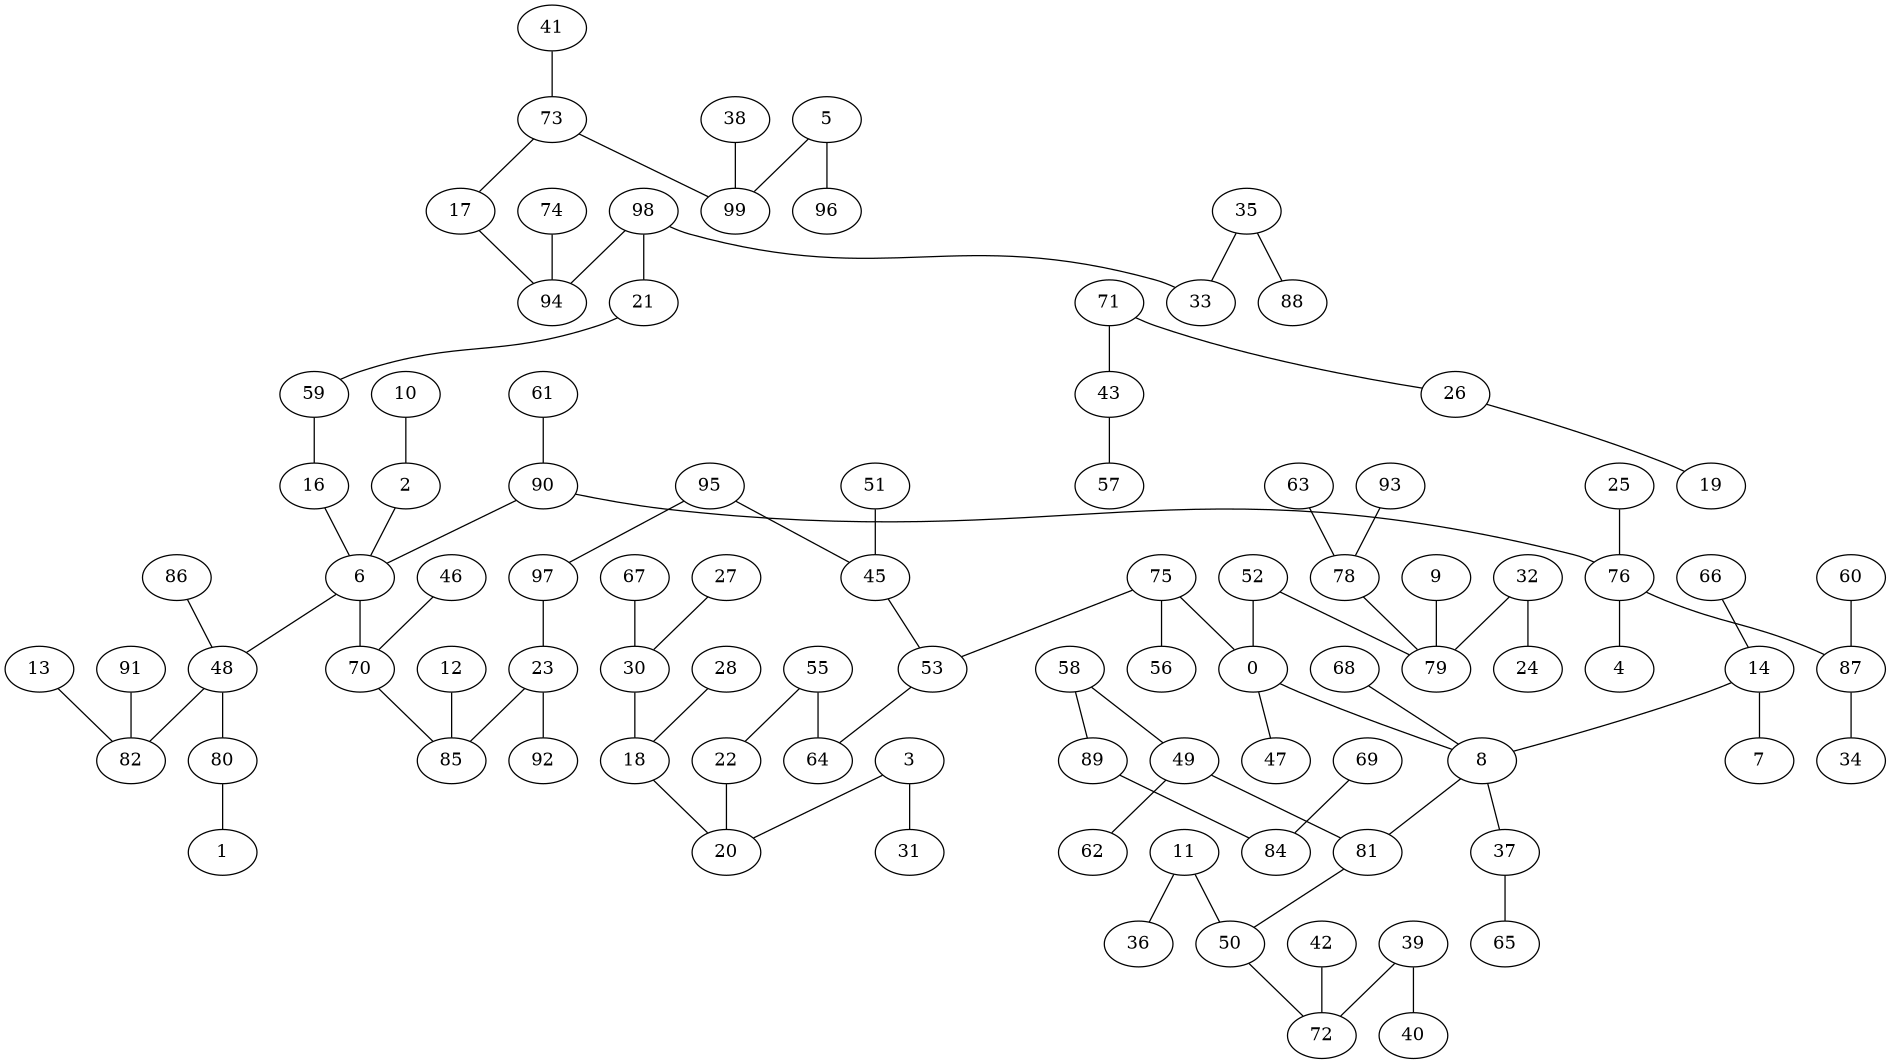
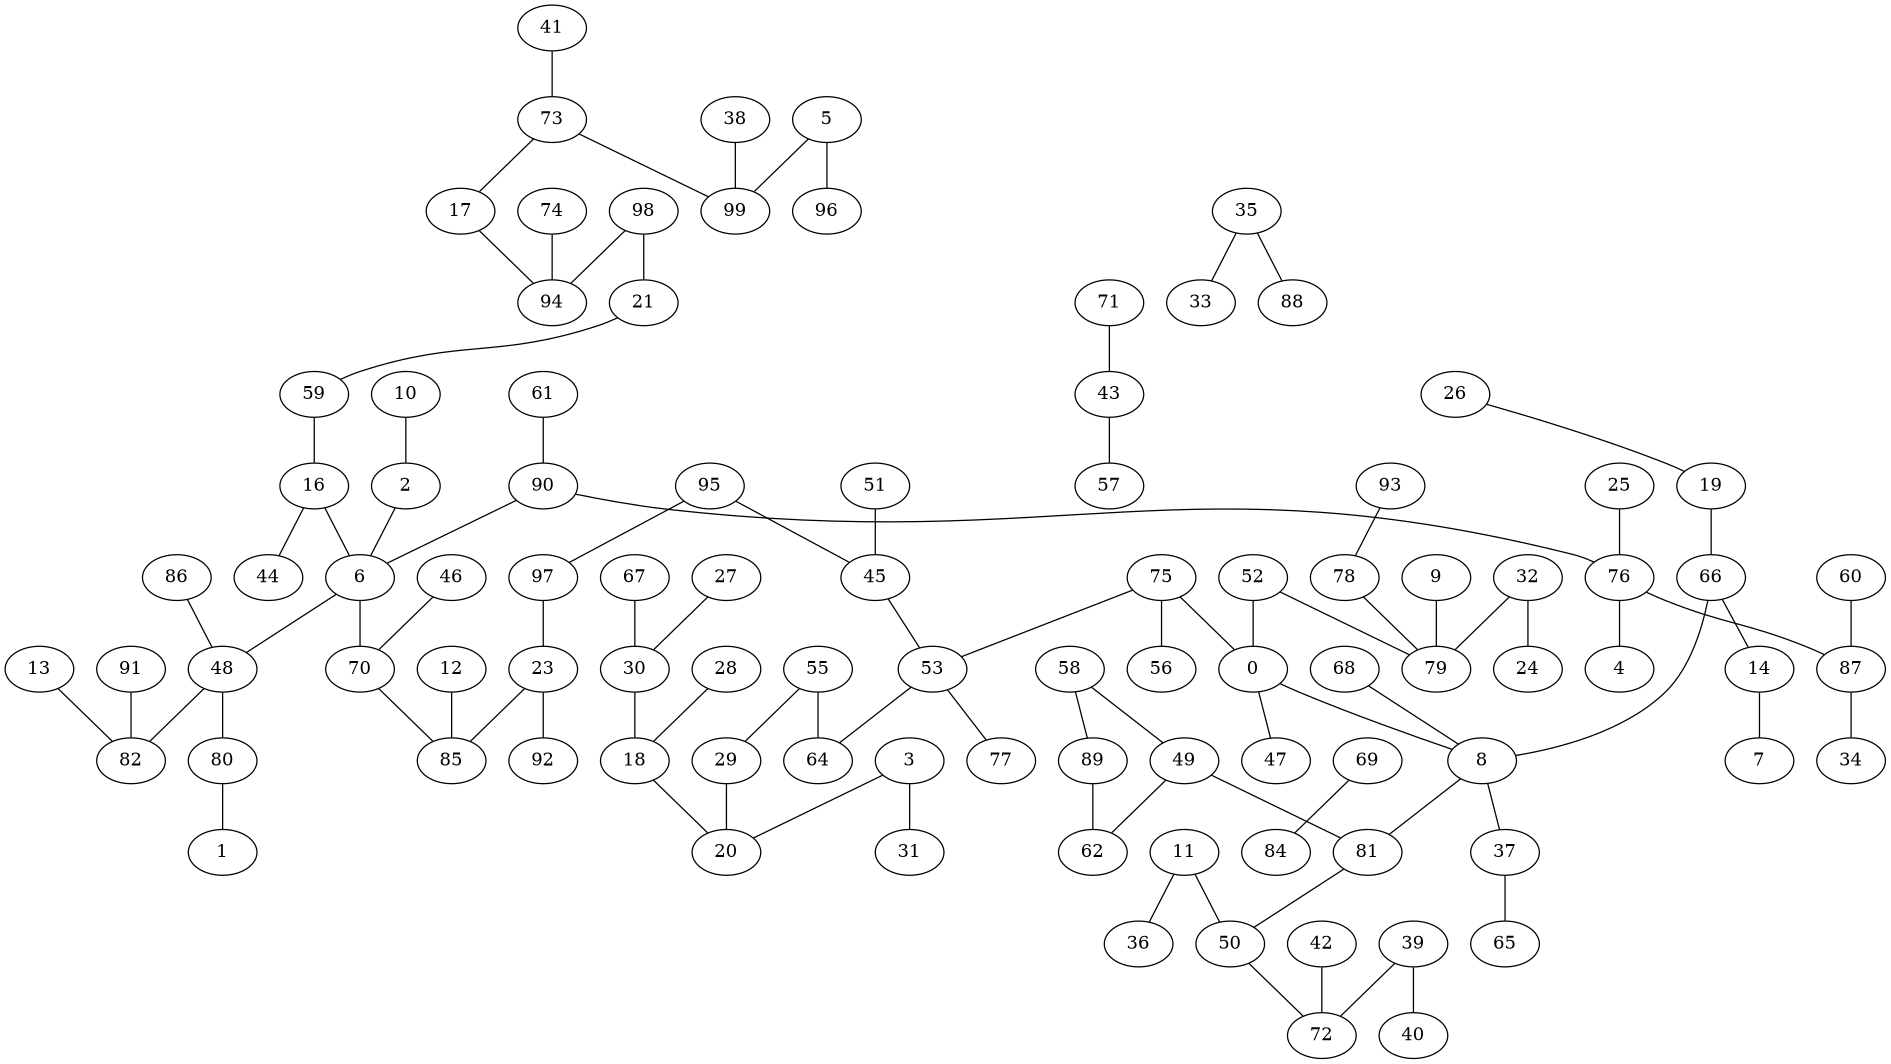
(922, 257) -> none
(1277, 360) -> none
(1299, 486) -> none
none -> (1711, 532)
none -> (268, 578)
(1623, 720) -> (1641, 711)
(726, 761) -> (726, 761)
none -> (1001, 761)
(1184, 807) -> (1093, 807)
